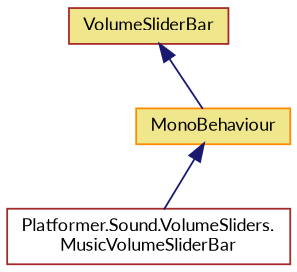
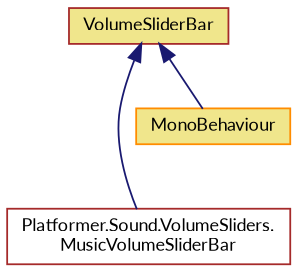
(179, 184) -> (119, 135)
